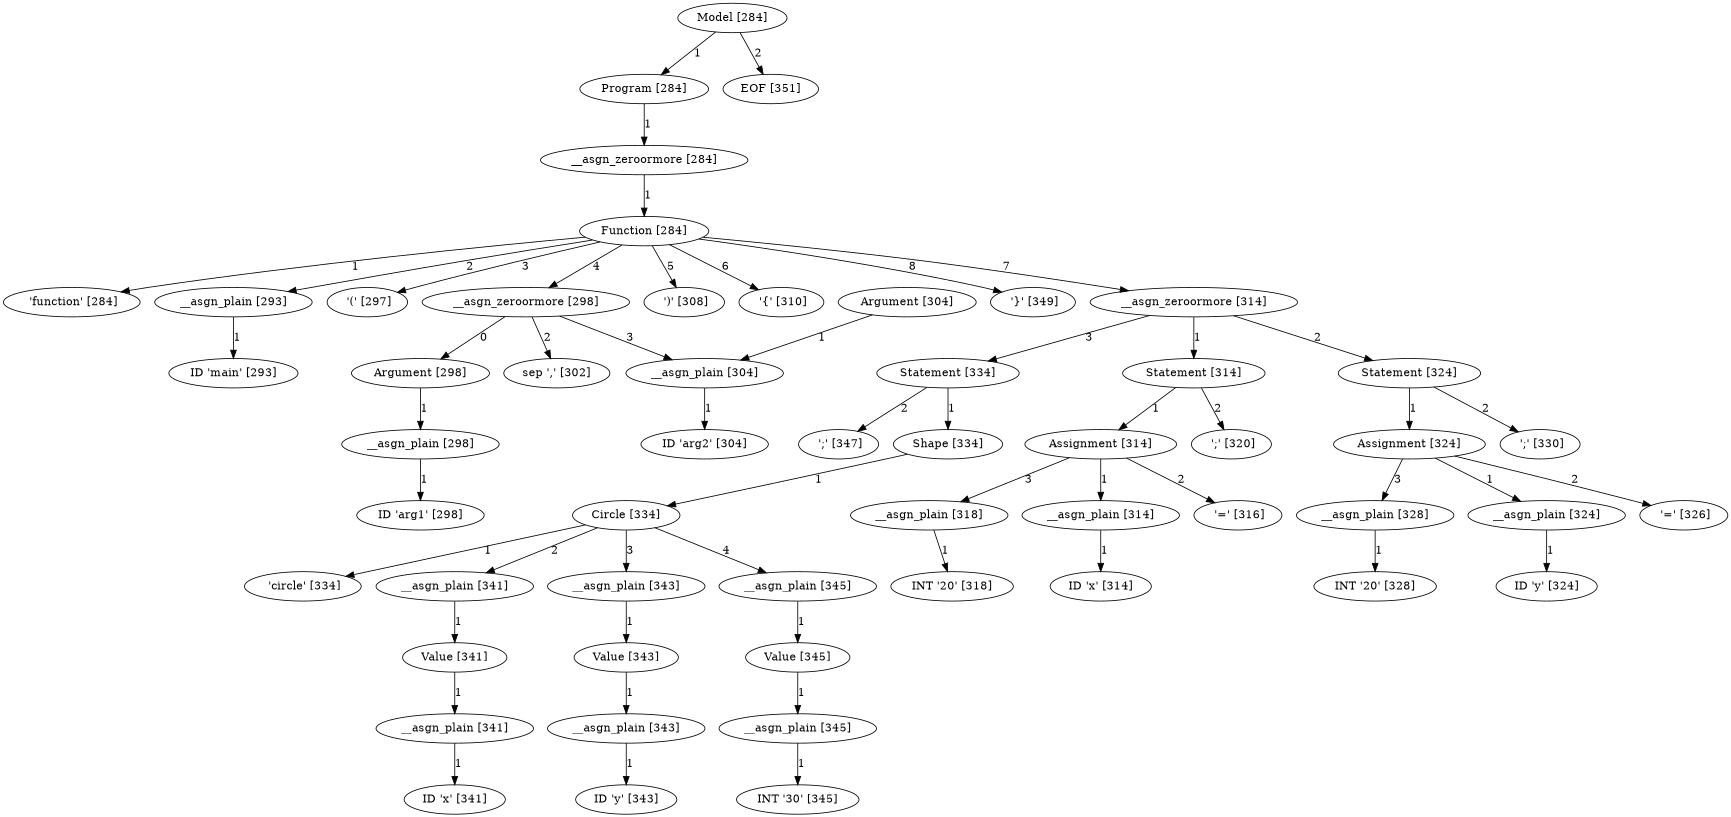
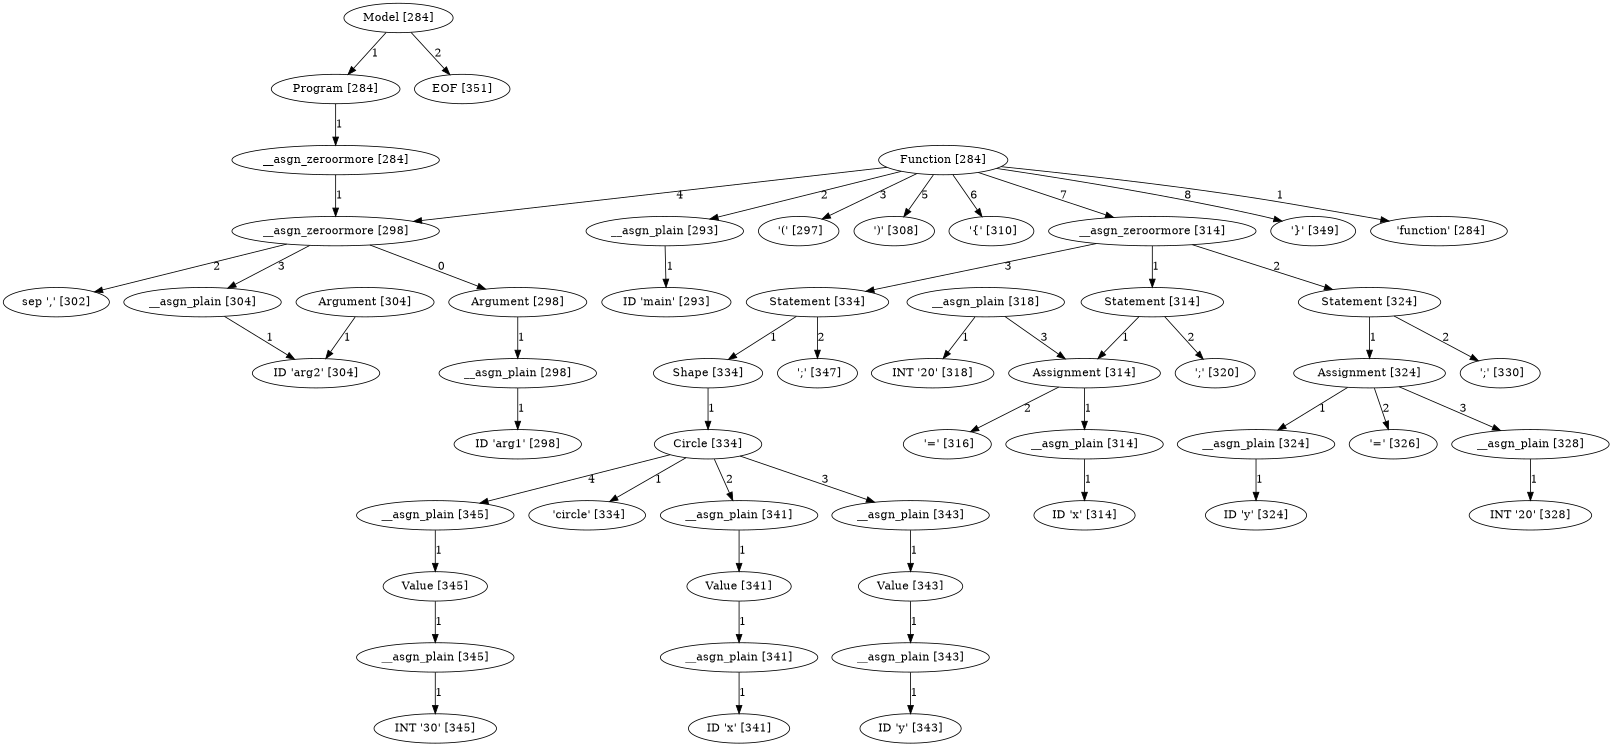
(644, 191) -> (336, 191)
(810, 336) -> (343, 334)
(1019, 478) -> (1032, 335)
